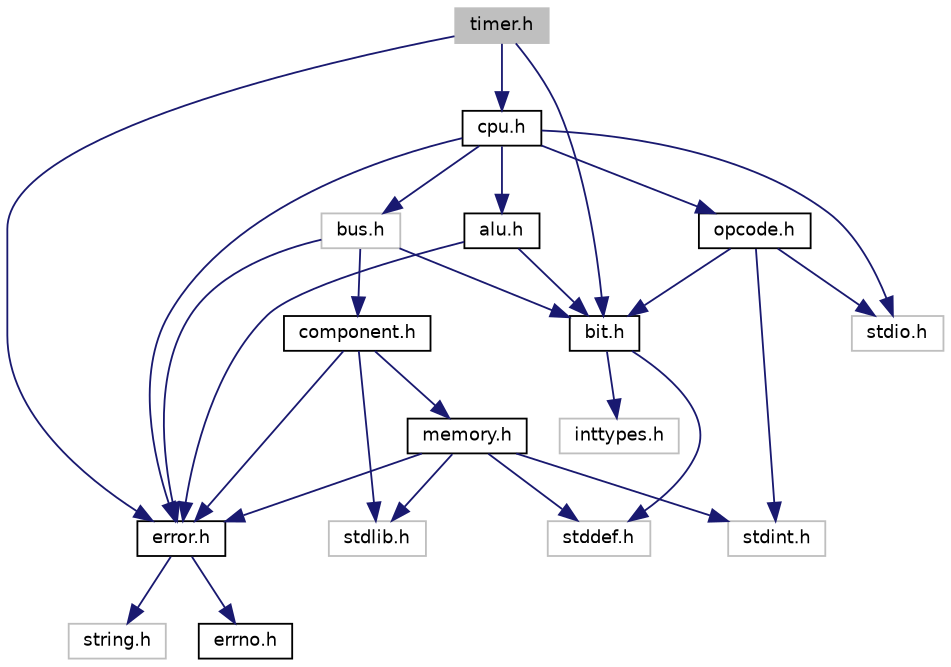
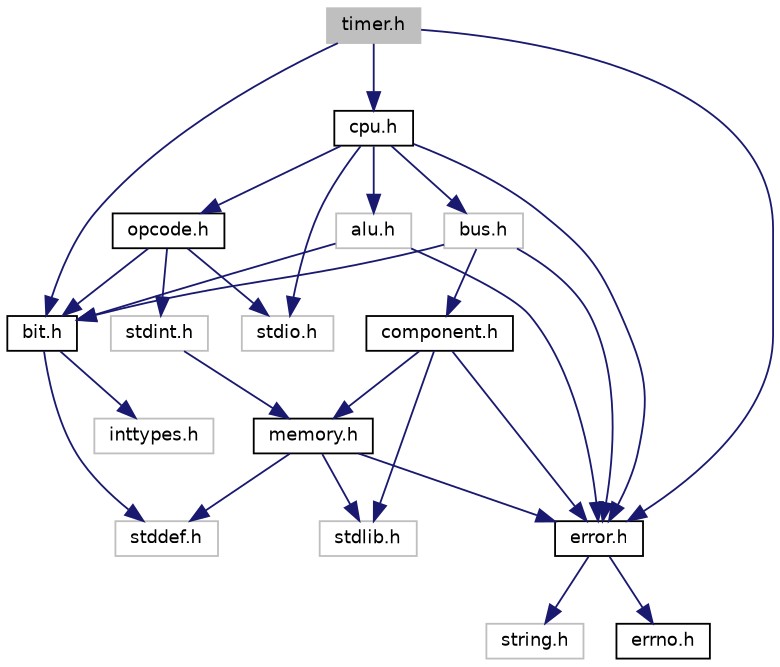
(502, 231) -> (374, 231)
(613, 484) -> (229, 380)
